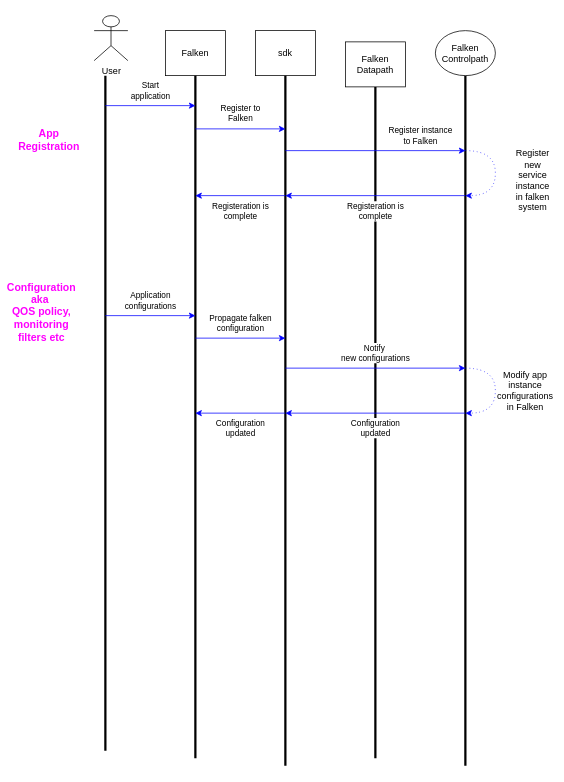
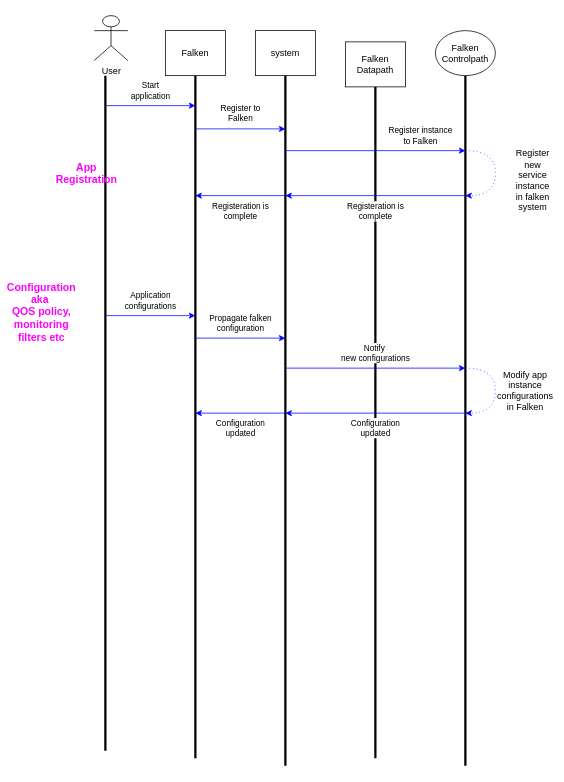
(285, 53) -> (285, 53)
(49, 139) -> (87, 173)
